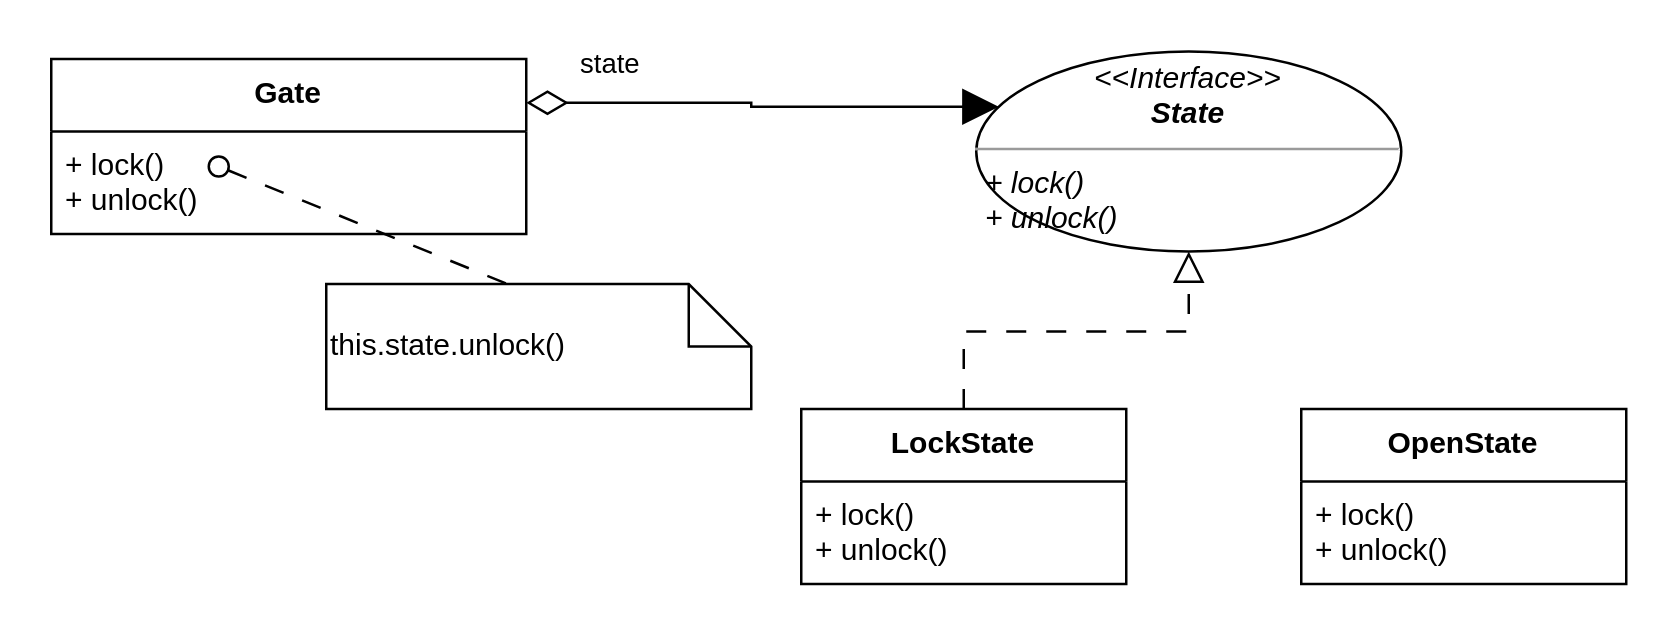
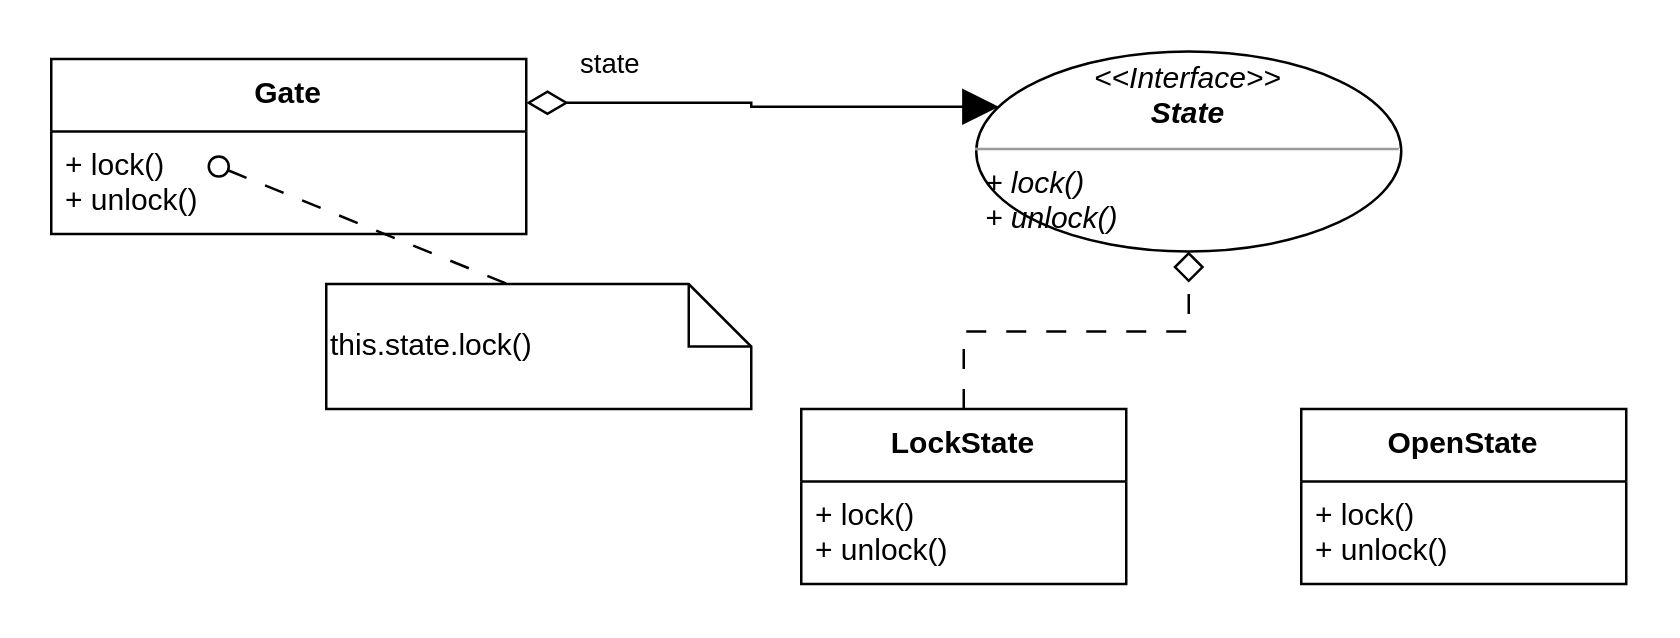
(1189, 283) -> (1189, 283)
(475, 346) -> (458, 346)
